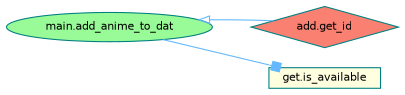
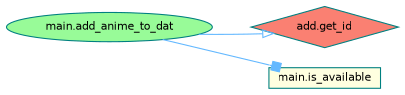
(242, 20) -> (231, 34)
(325, 78) -> (325, 78)
